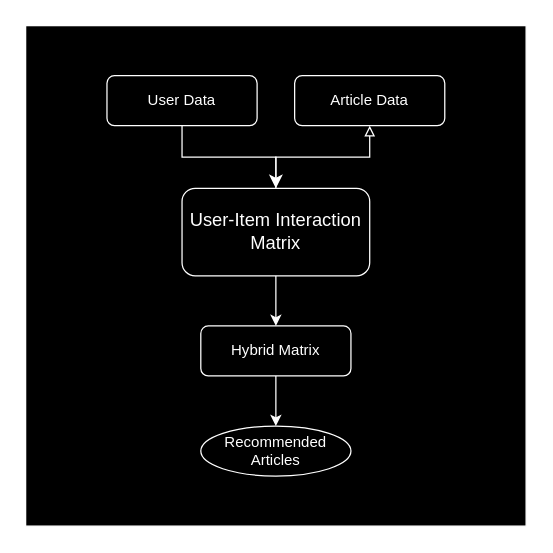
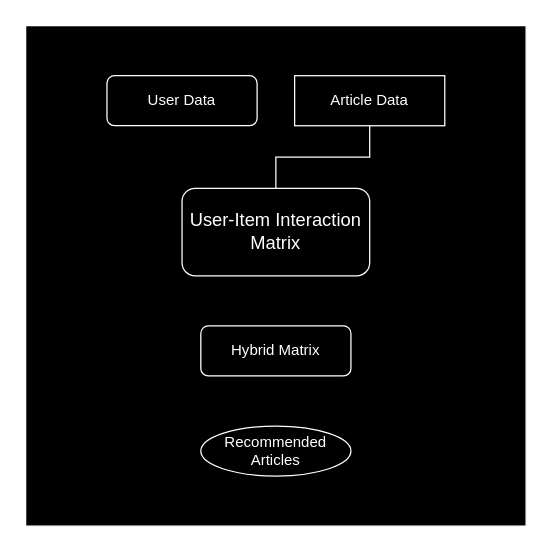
(369, 101) -> (369, 101)
(369, 137) -> (369, 132)
(211, 157) -> none
(276, 297) -> none
(276, 397) -> none
